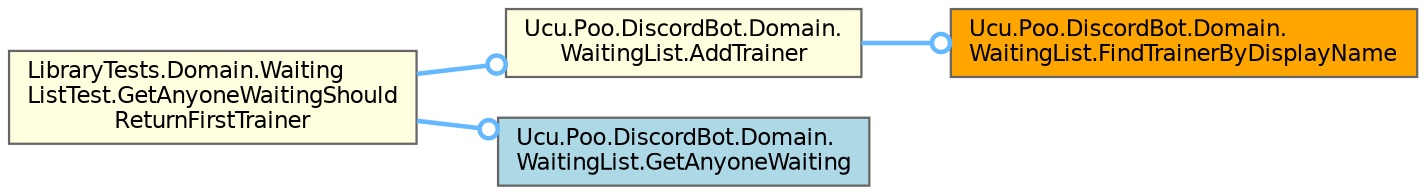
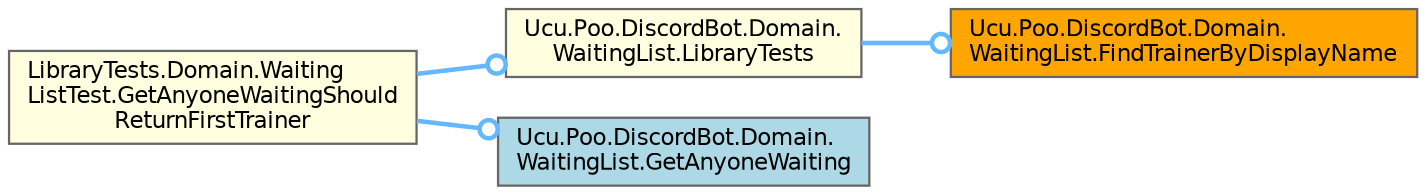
(684, 43) -> (684, 43)
